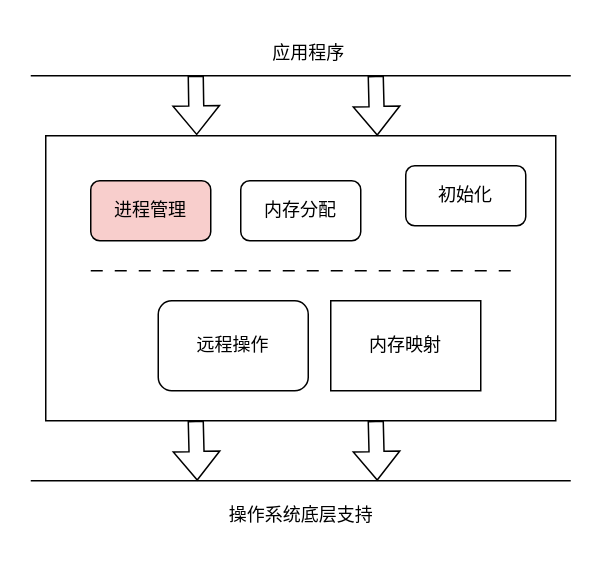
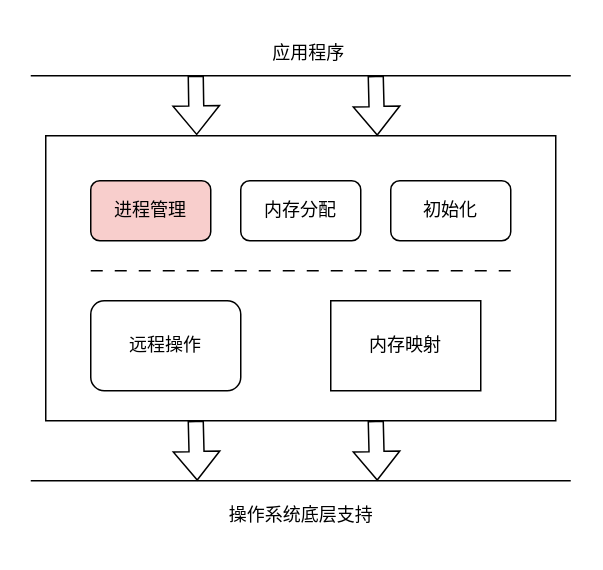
(466, 196) -> (451, 211)
(233, 346) -> (166, 346)
